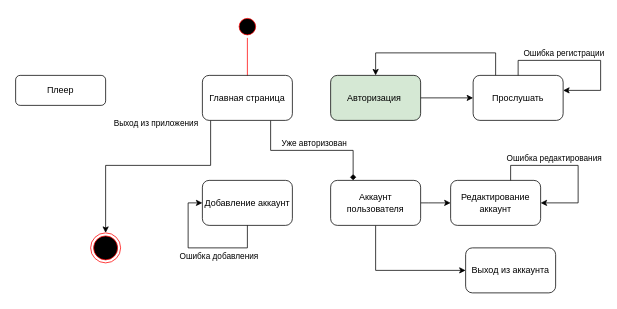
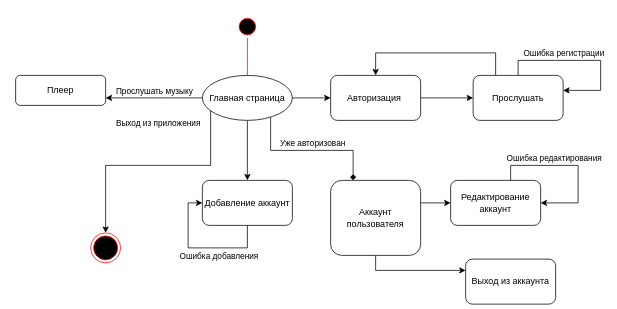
none -> (112, 98)
(247, 98) -> (247, 98)
none -> (324, 98)
(375, 98) -> (375, 98)
none -> (247, 147)
(375, 203) -> (375, 218)
(510, 270) -> (510, 282)
